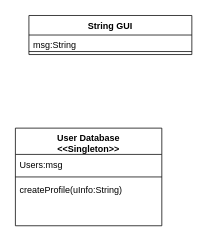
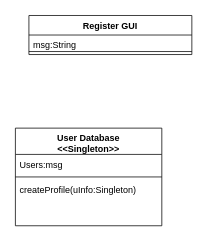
(110, 26) -> (110, 26)
(83, 190) -> (89, 190)
